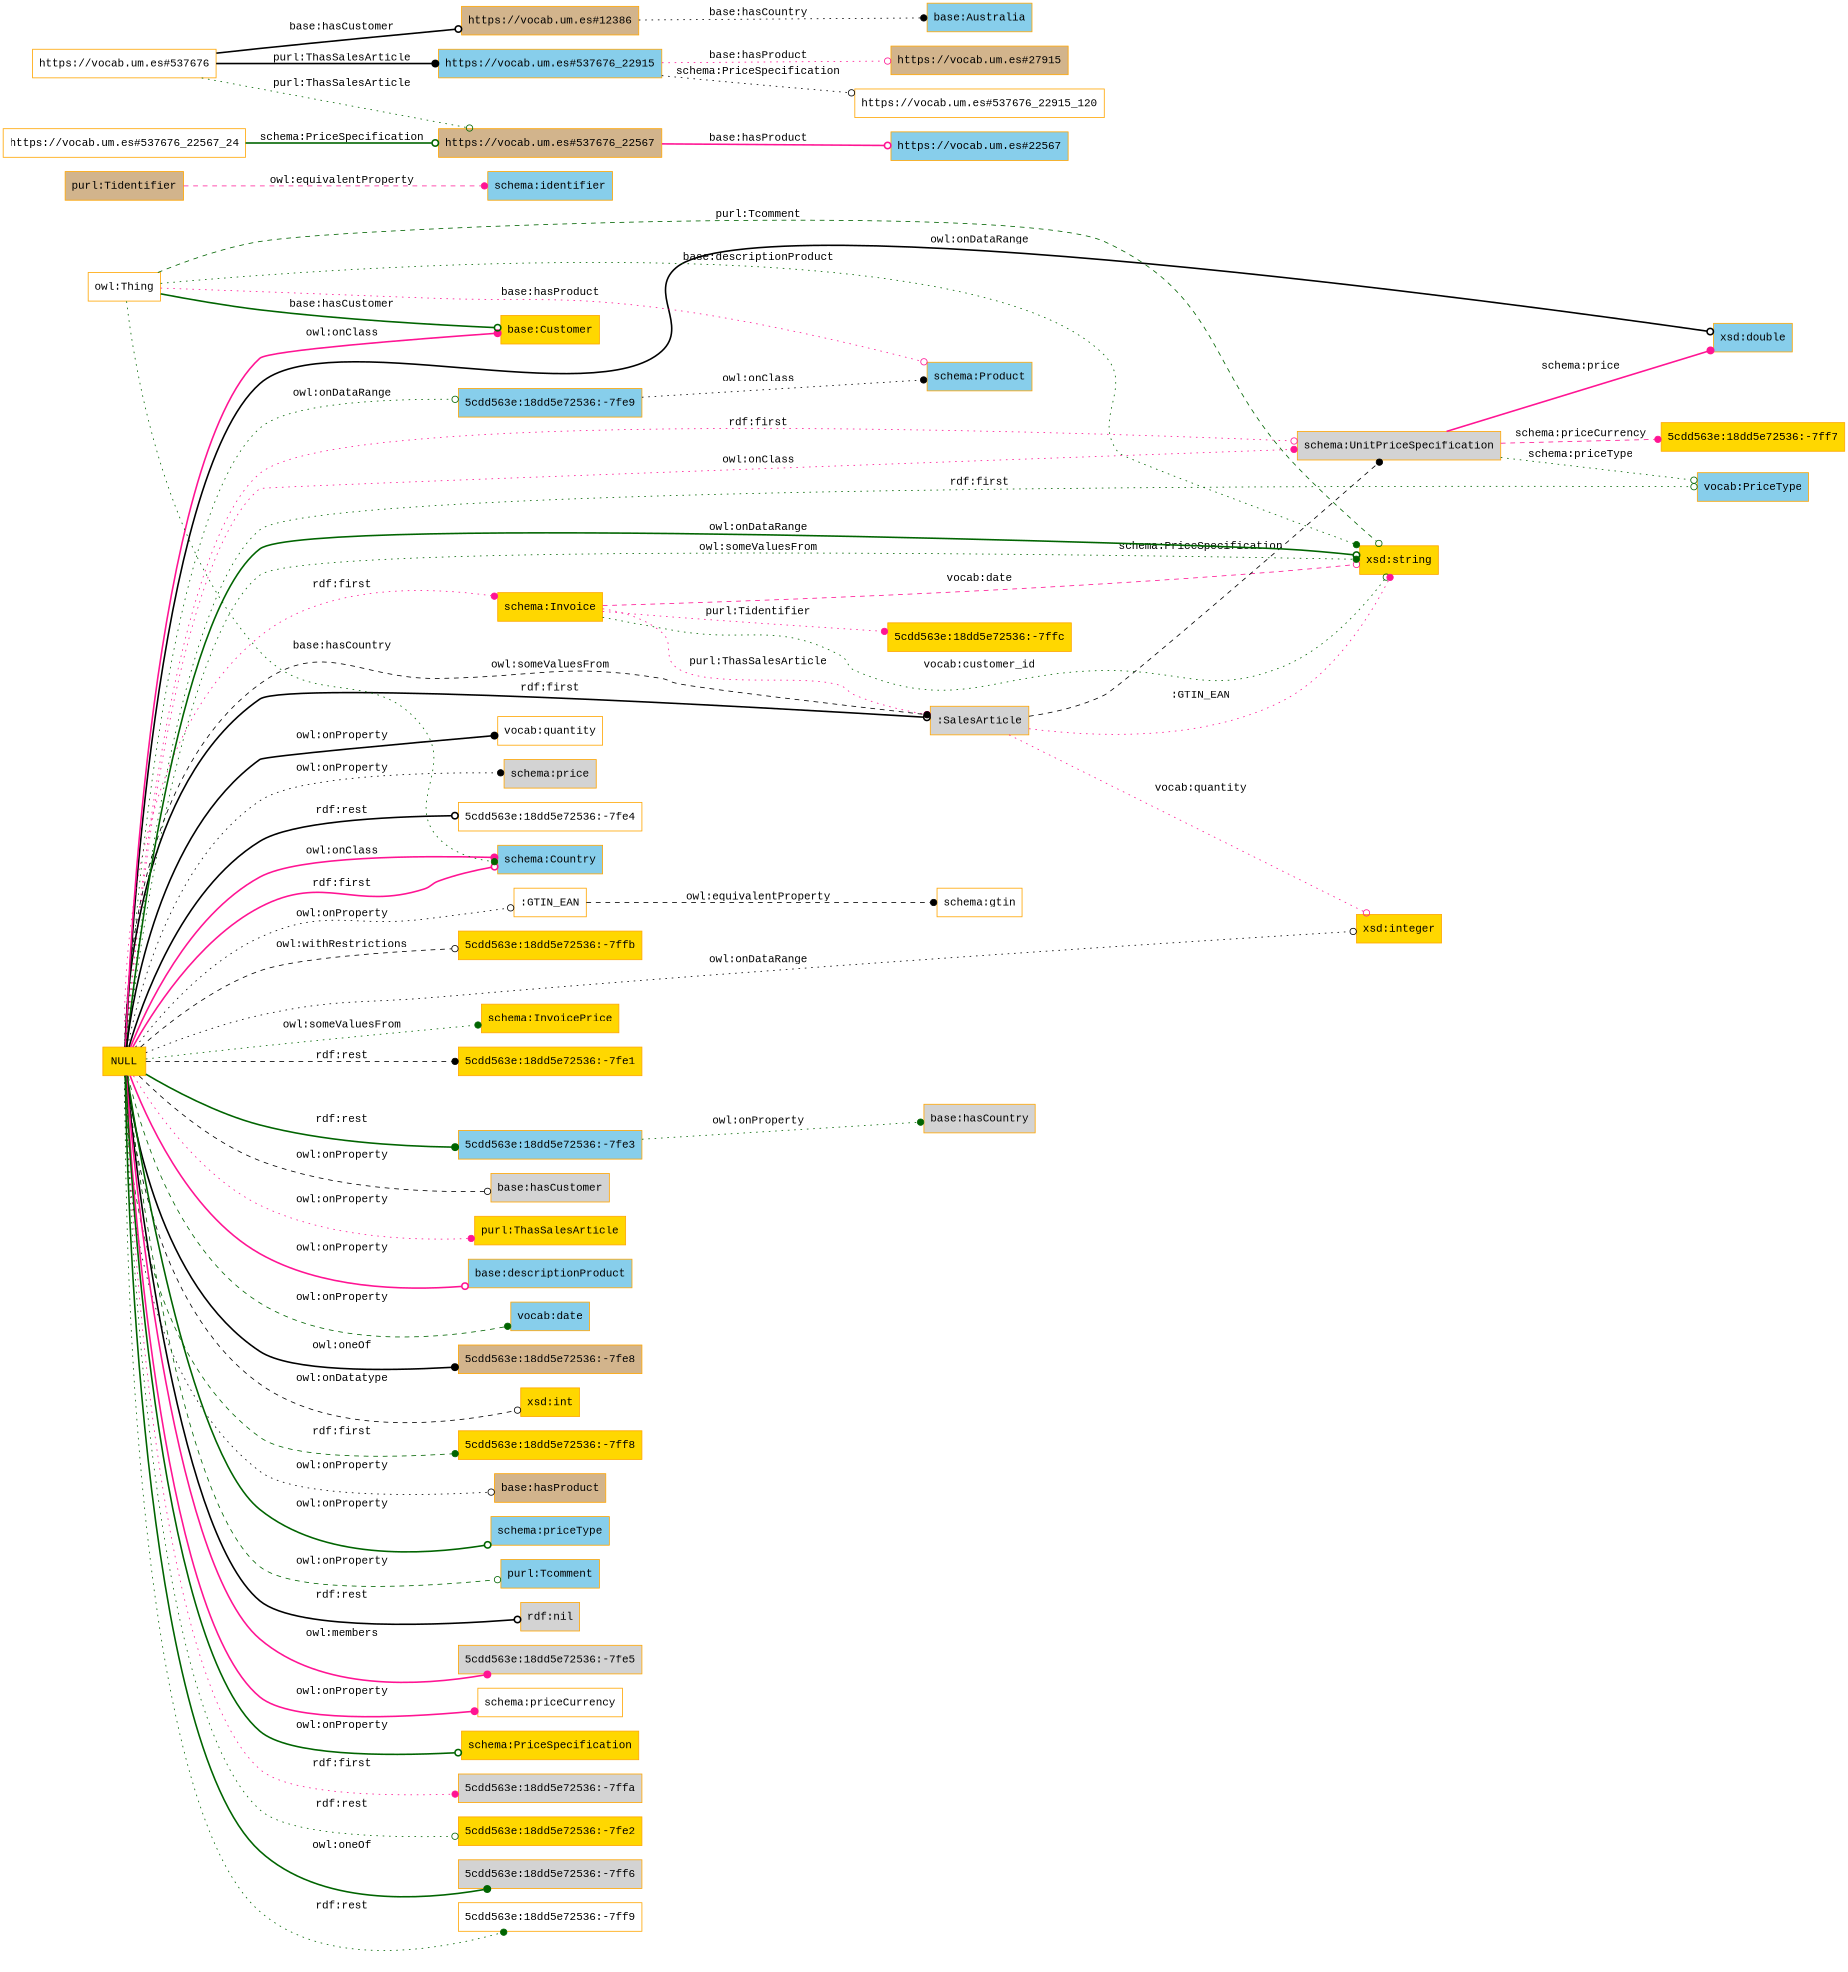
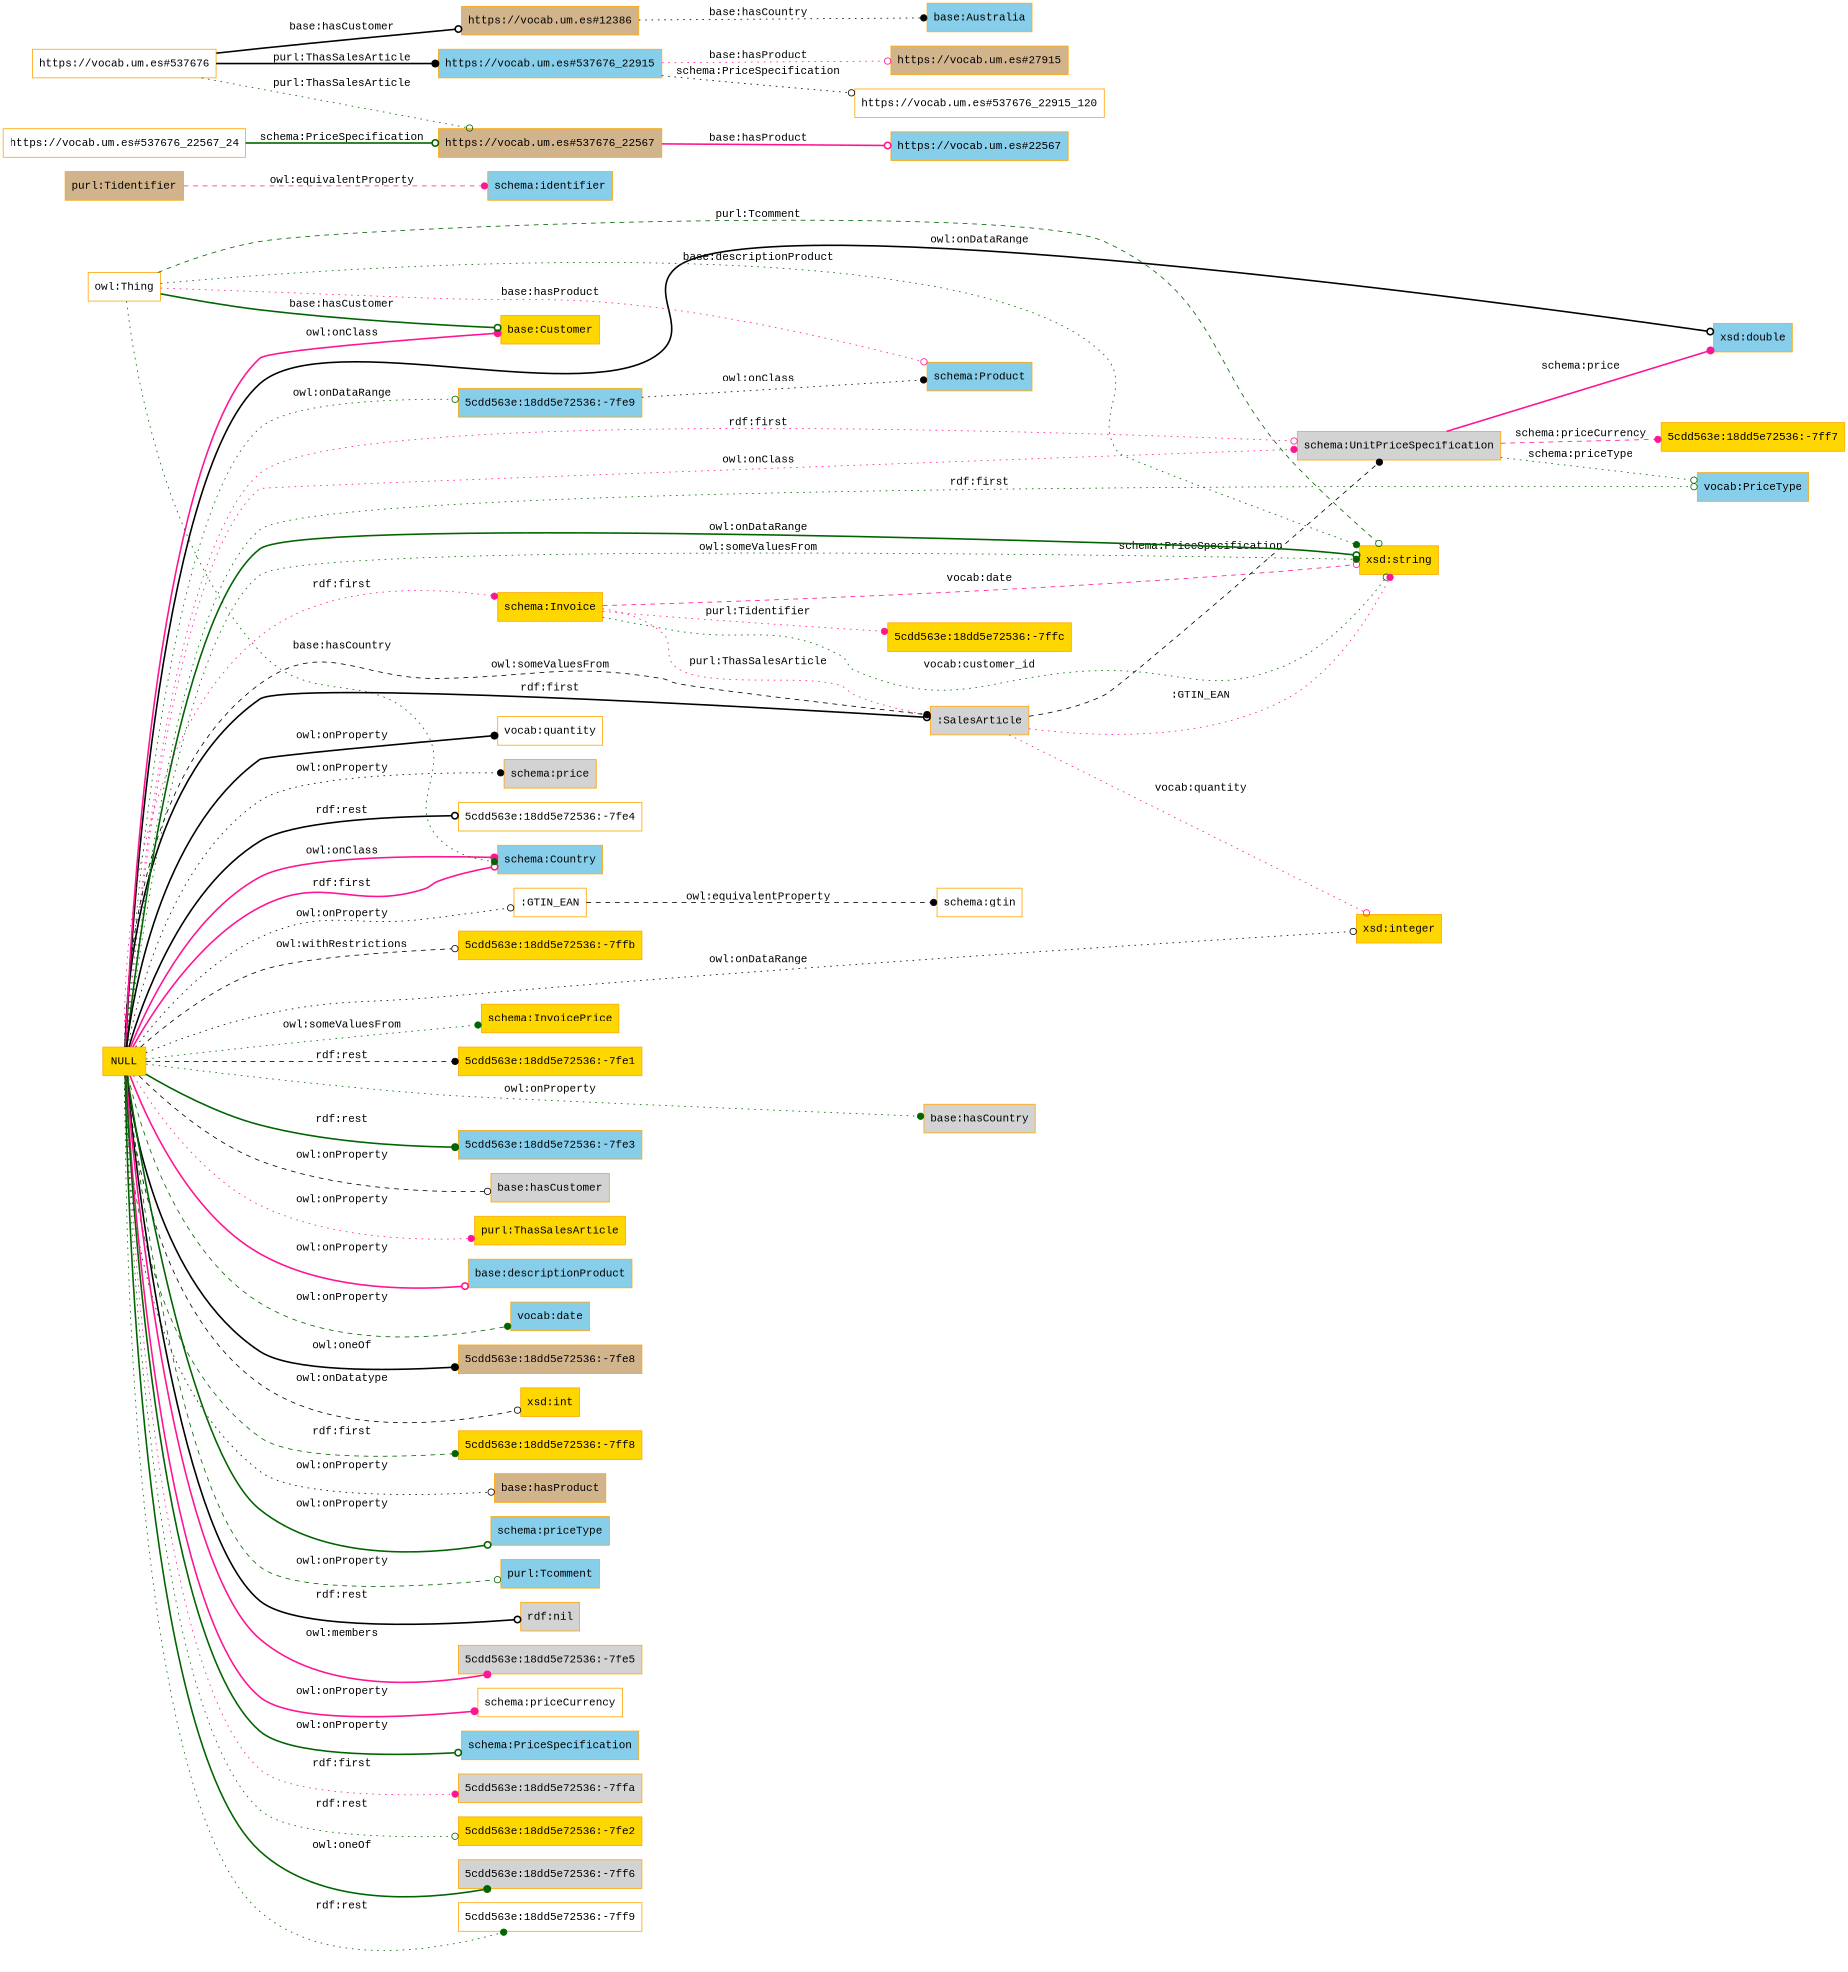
(780, 1131) -> (531, 1100)
(550, 1745) -> (550, 1745)
